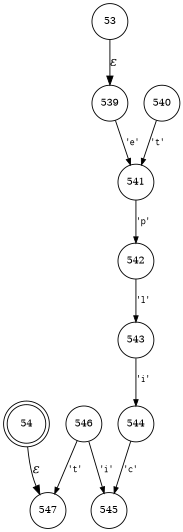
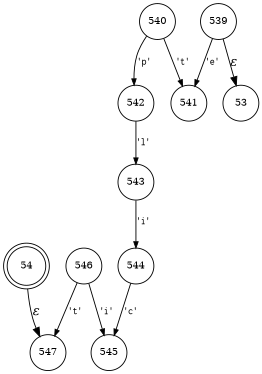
(110, 58) -> (228, 58)
(136, 218) -> (137, 56)
